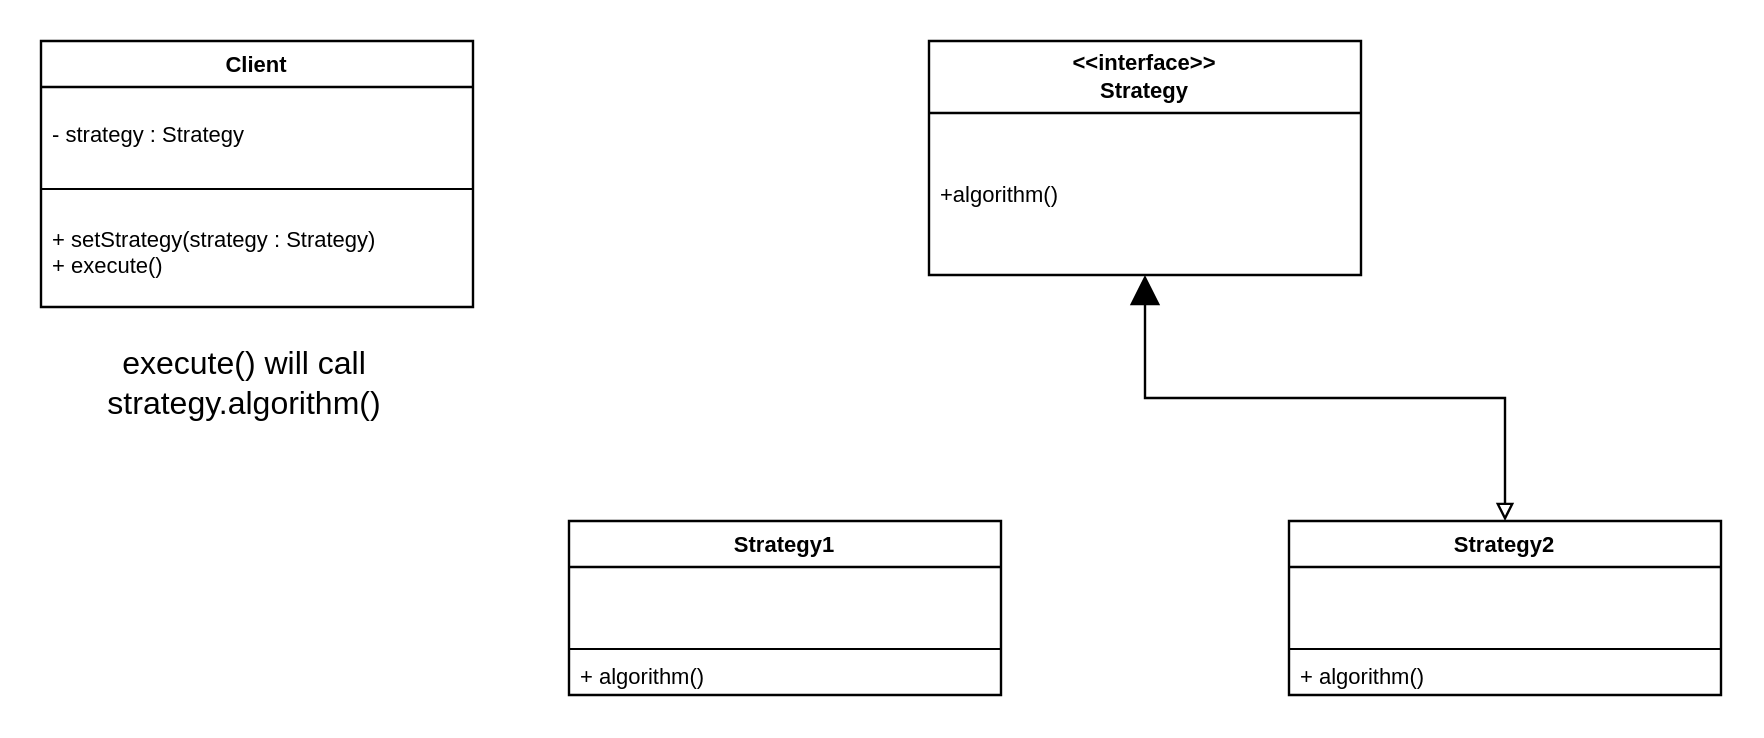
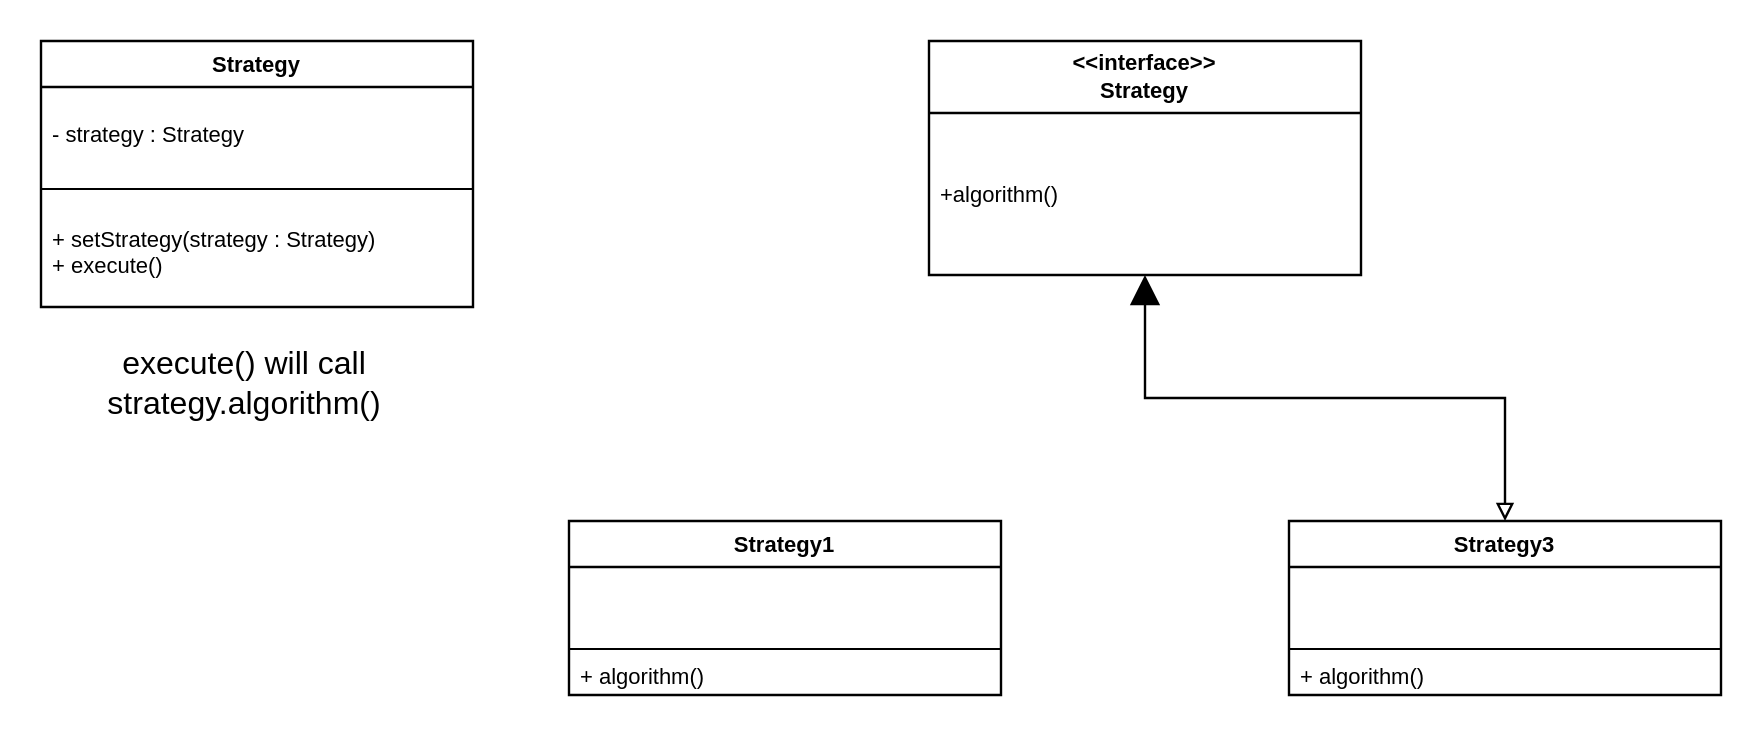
(257, 65) -> (257, 65)
(1505, 545) -> (1505, 545)
